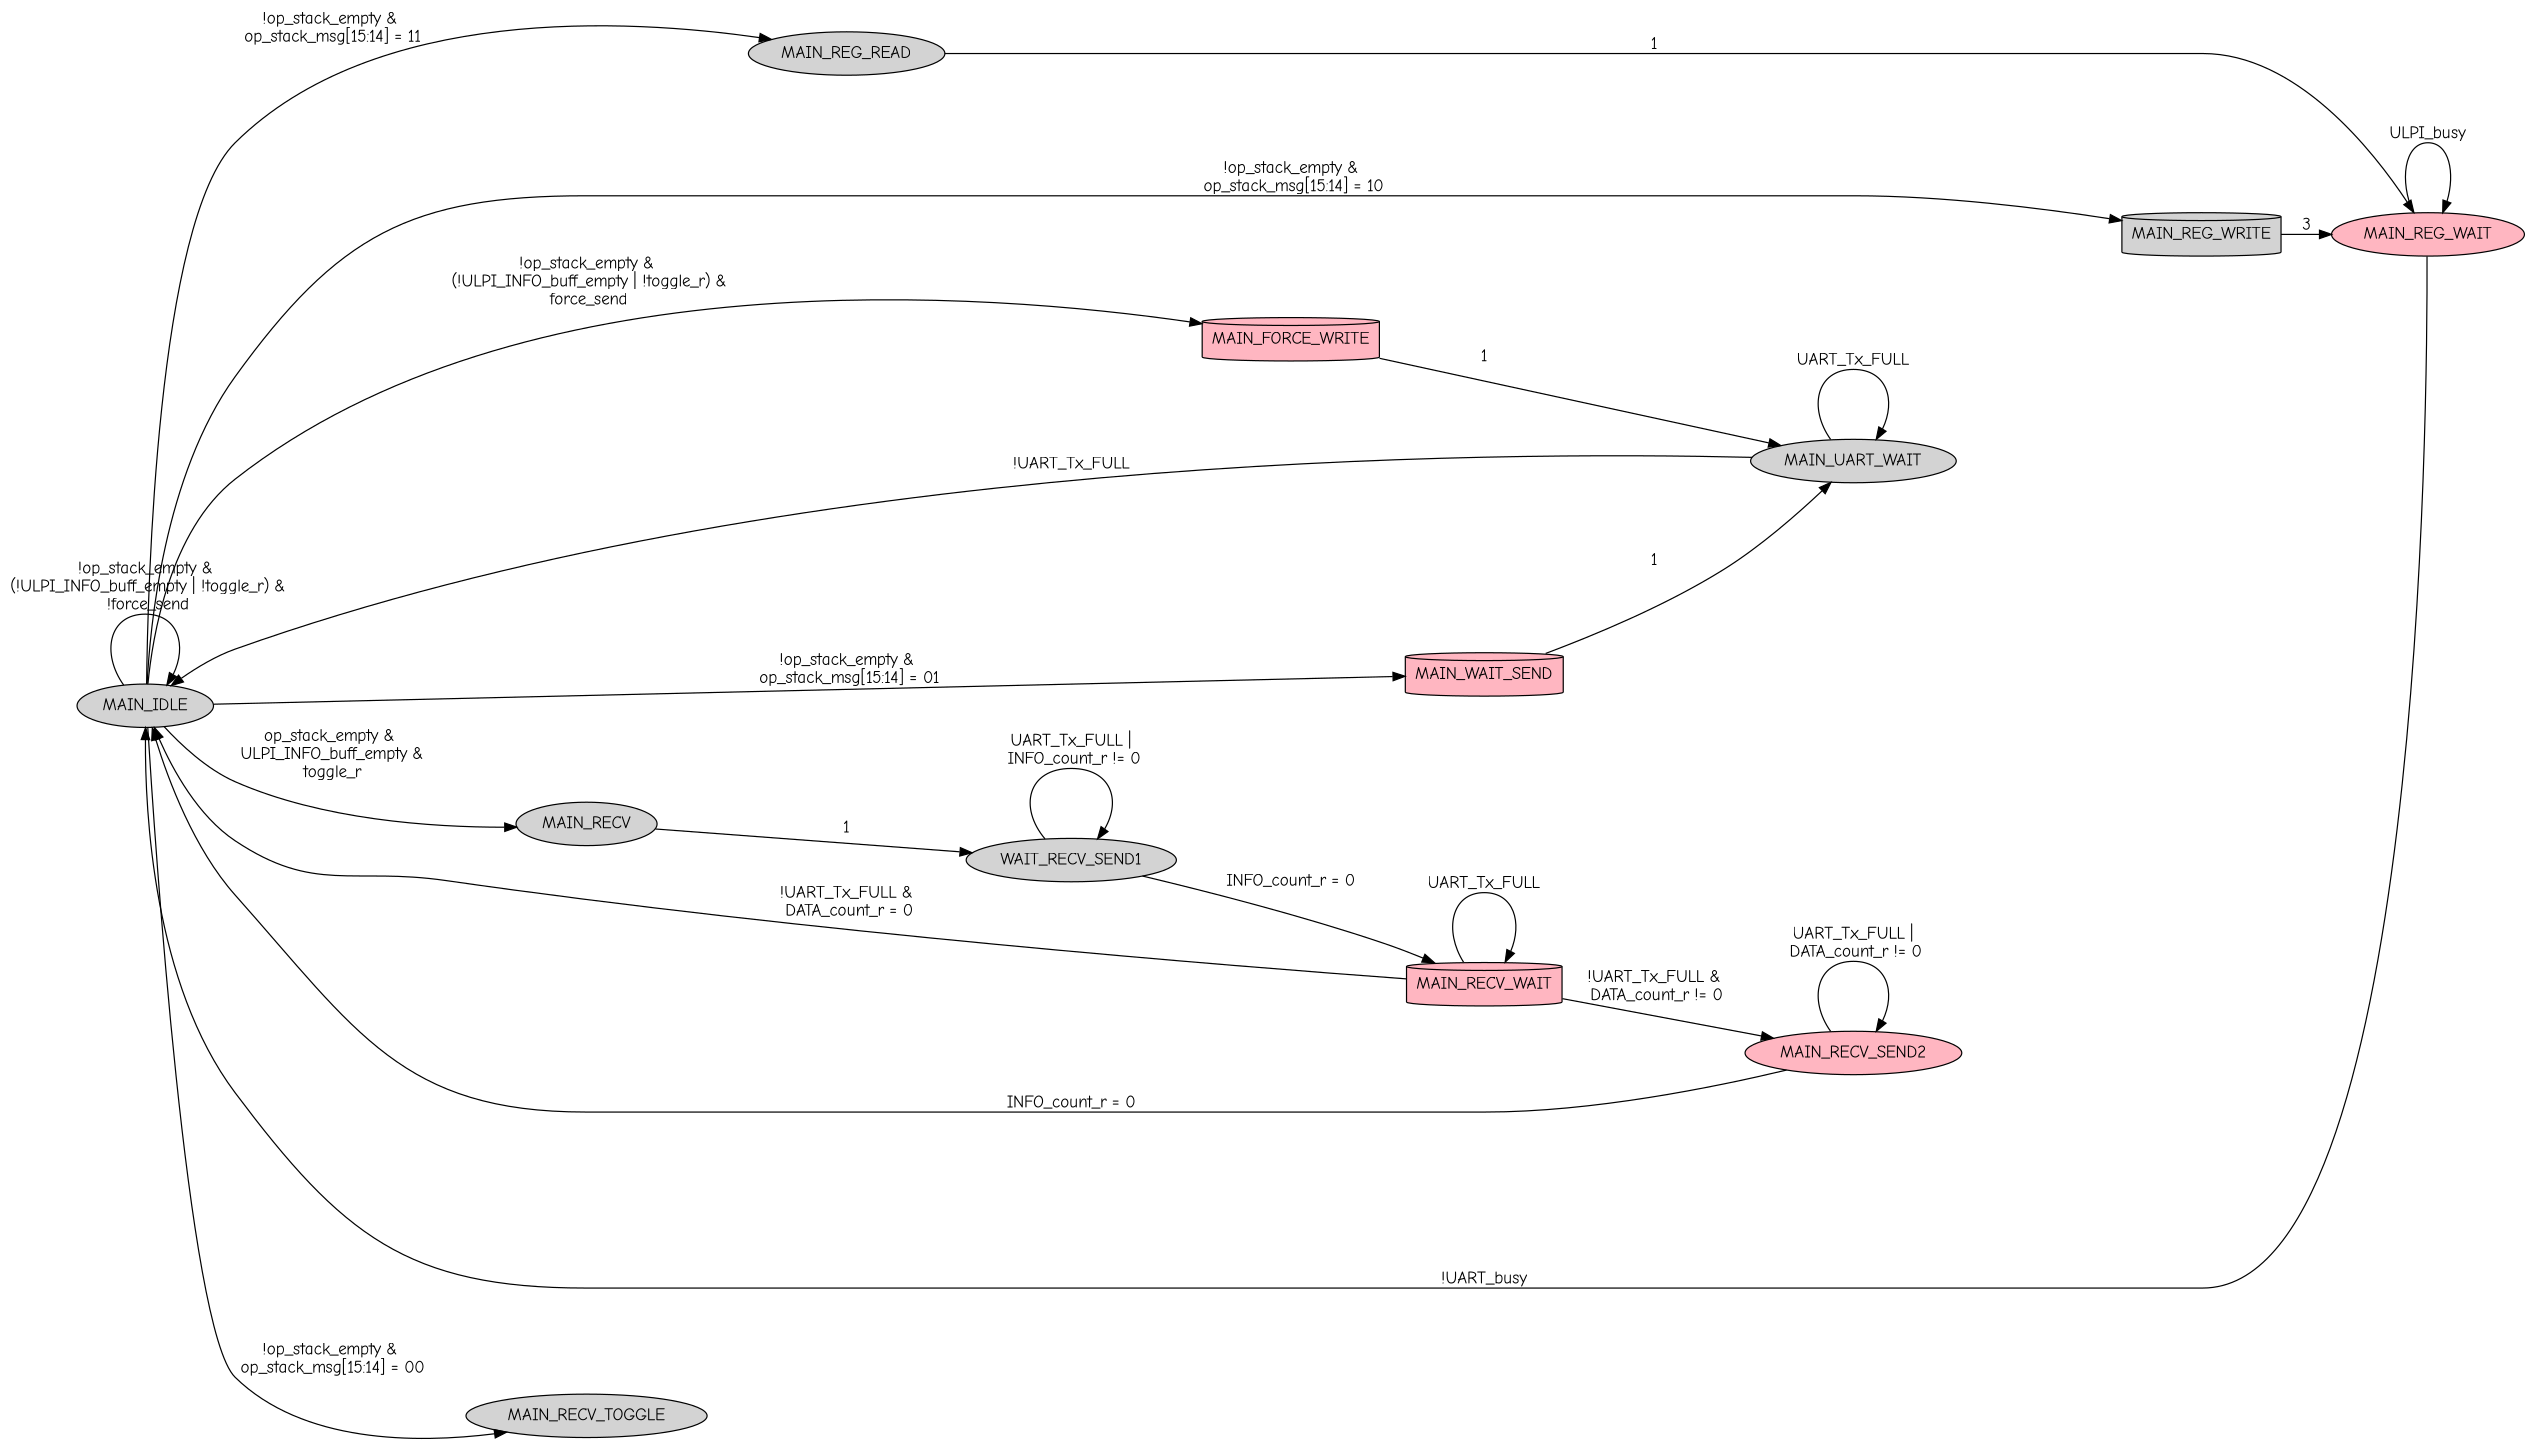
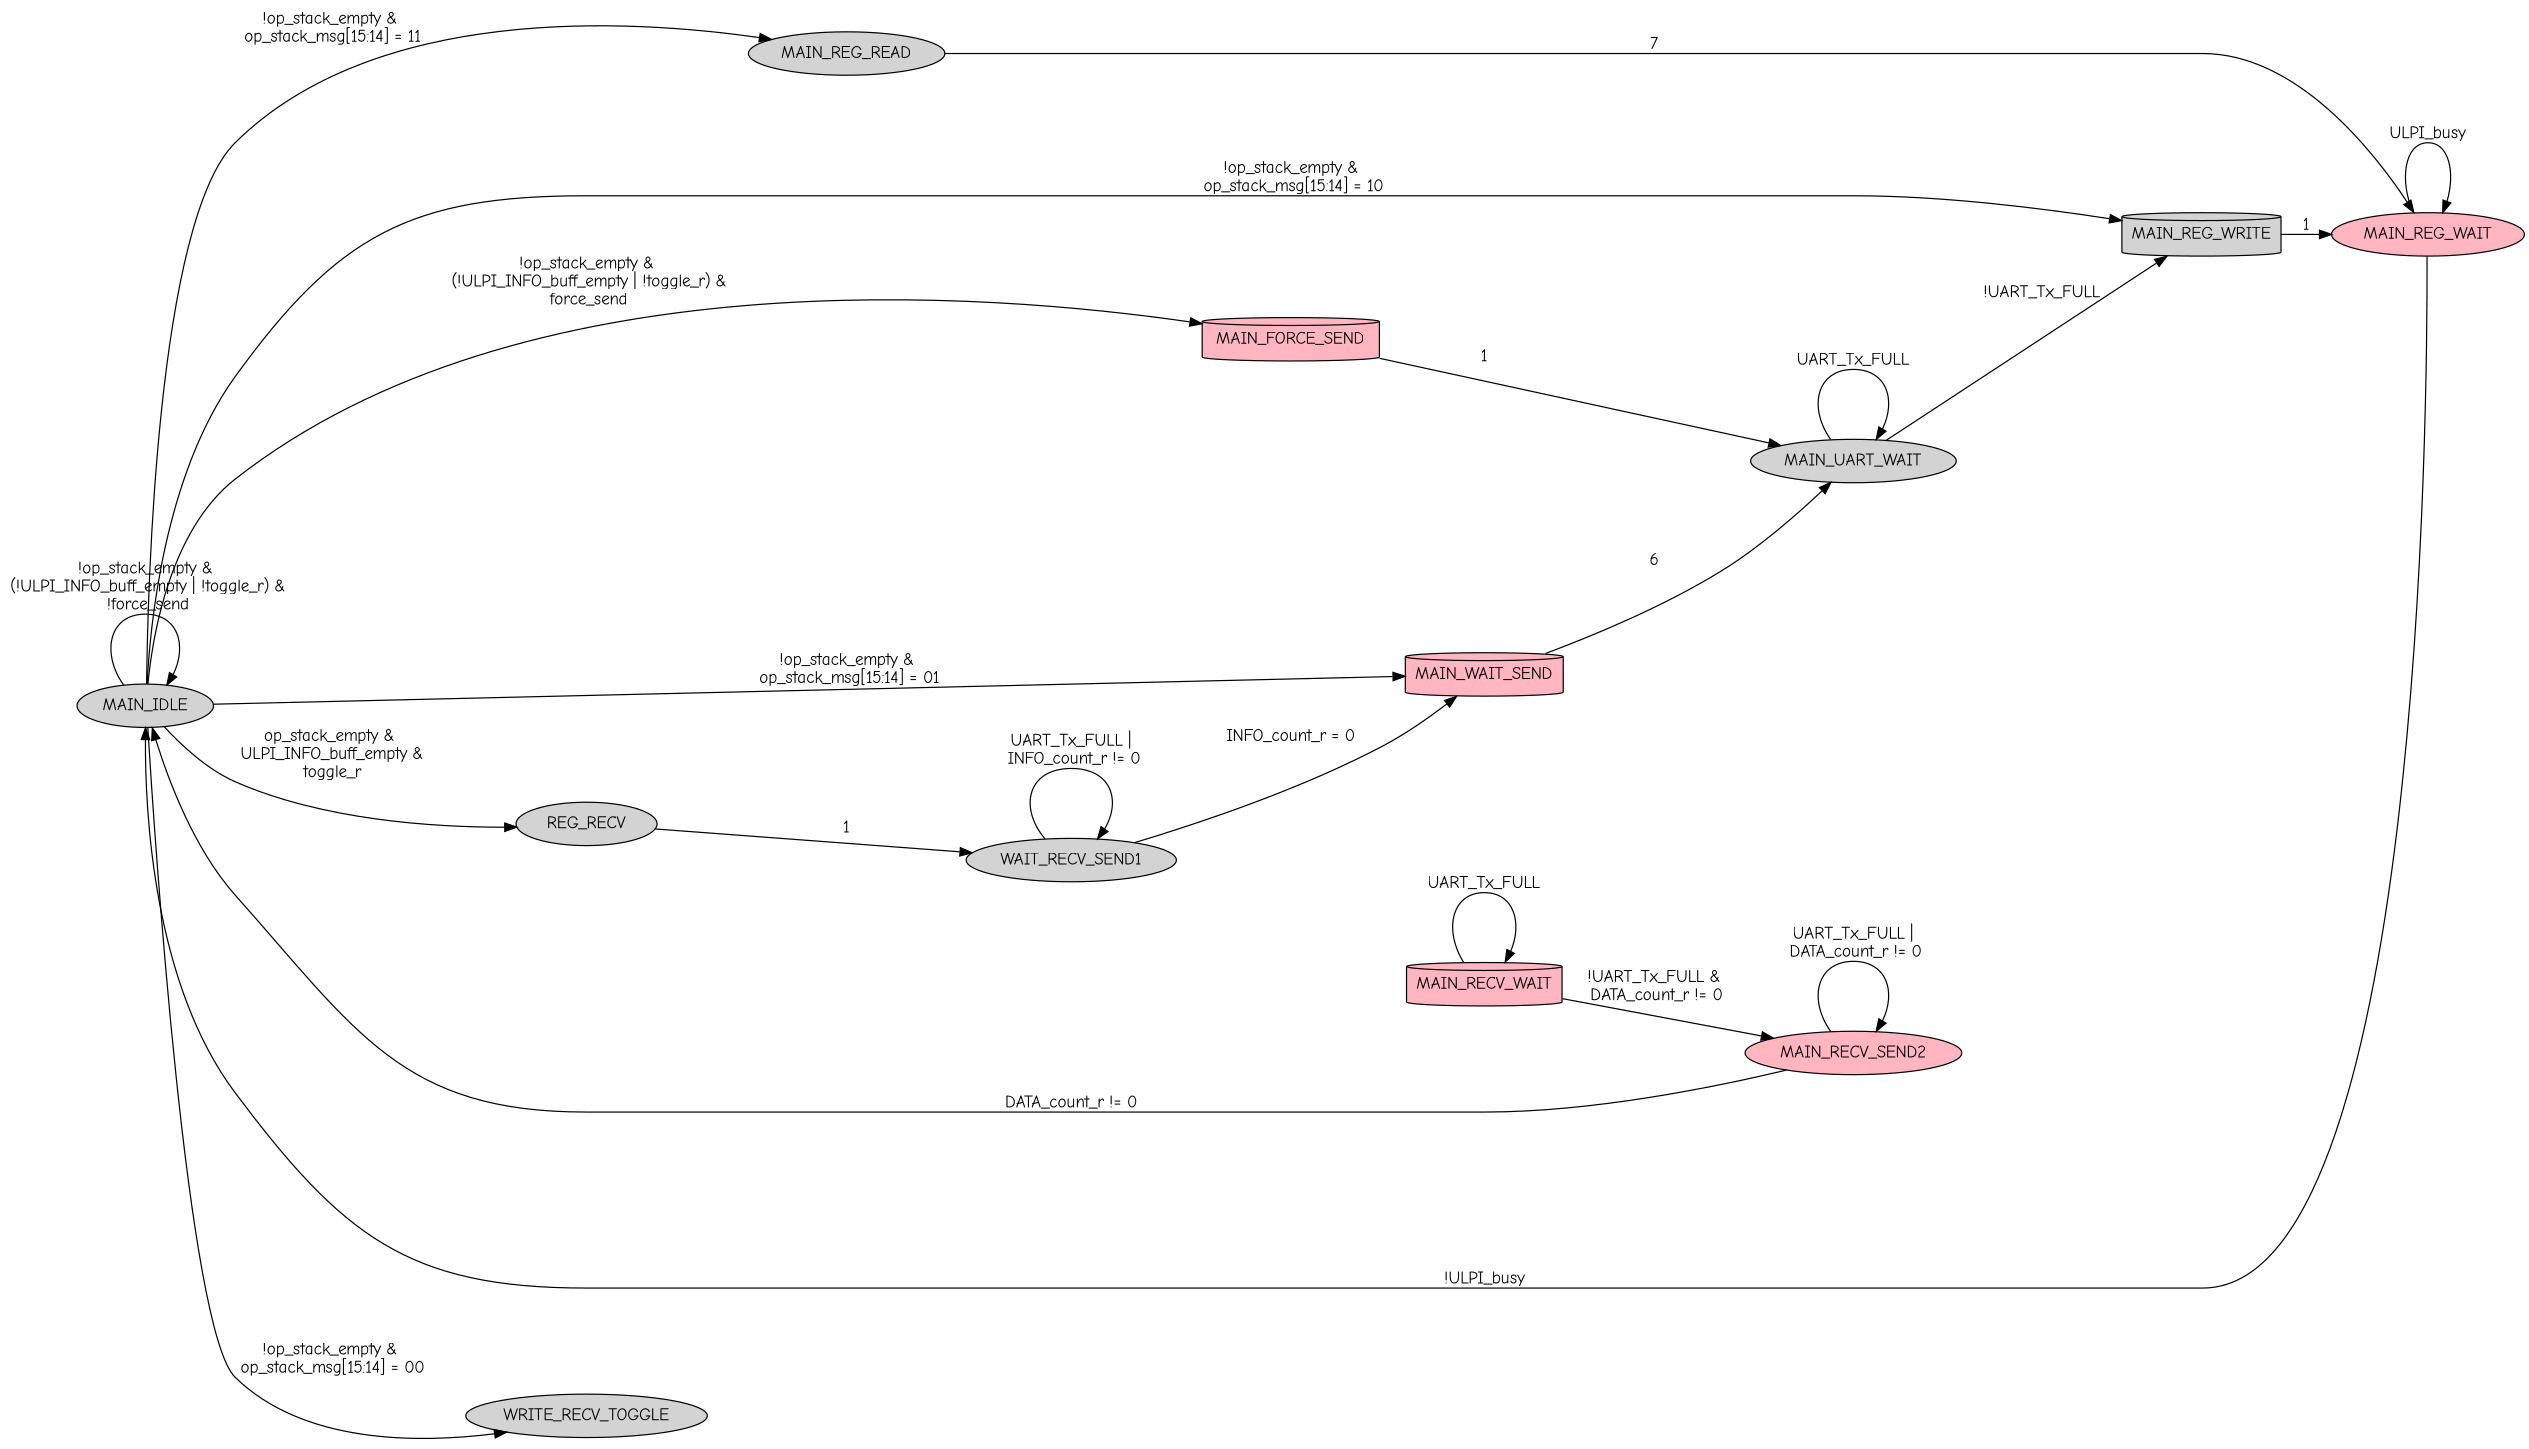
(1654, 44) -> (1654, 44)
(2306, 225) -> (2306, 225)
(1291, 339) -> (1291, 339)
(955, 494) -> (2021, 352)
(1654, 561) -> (1654, 561)
(587, 824) -> (587, 824)
(1284, 913) -> (1297, 786)
(753, 919) -> none
(1071, 1103) -> (1071, 1103)
(1484, 1279) -> (1484, 1279)
(587, 1416) -> (587, 1416)
